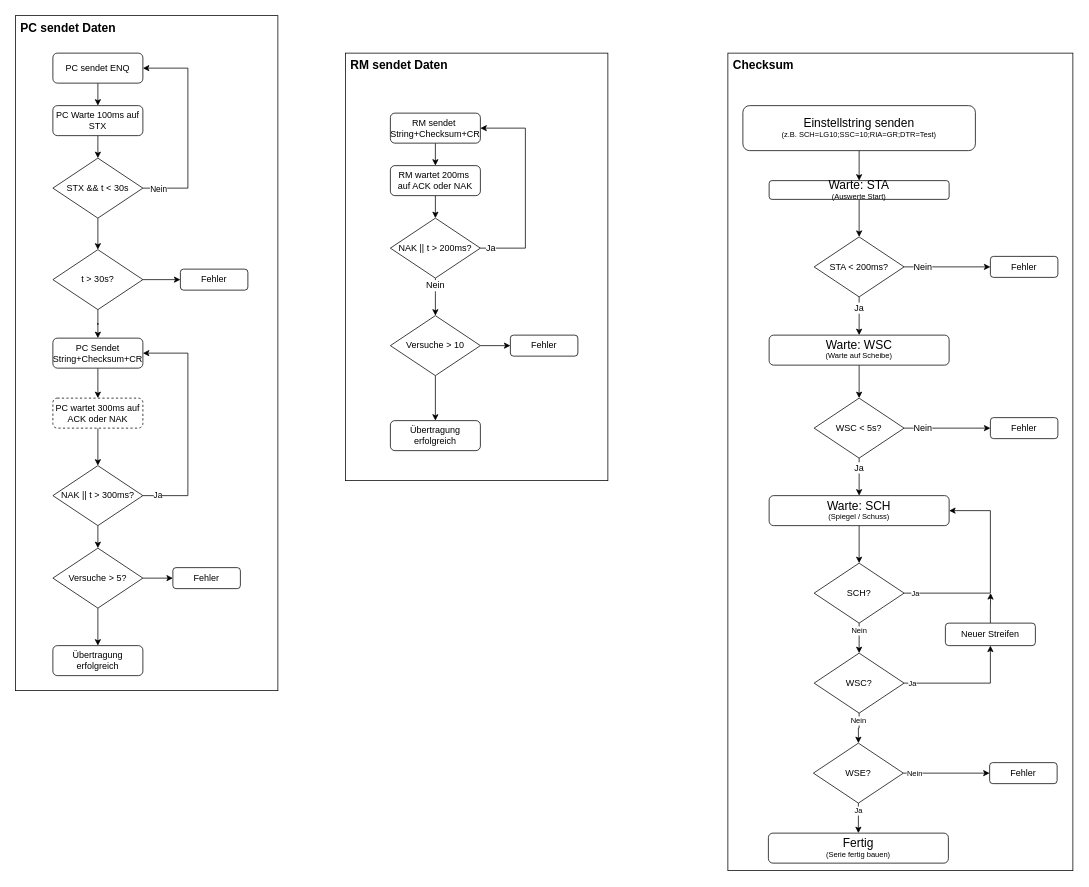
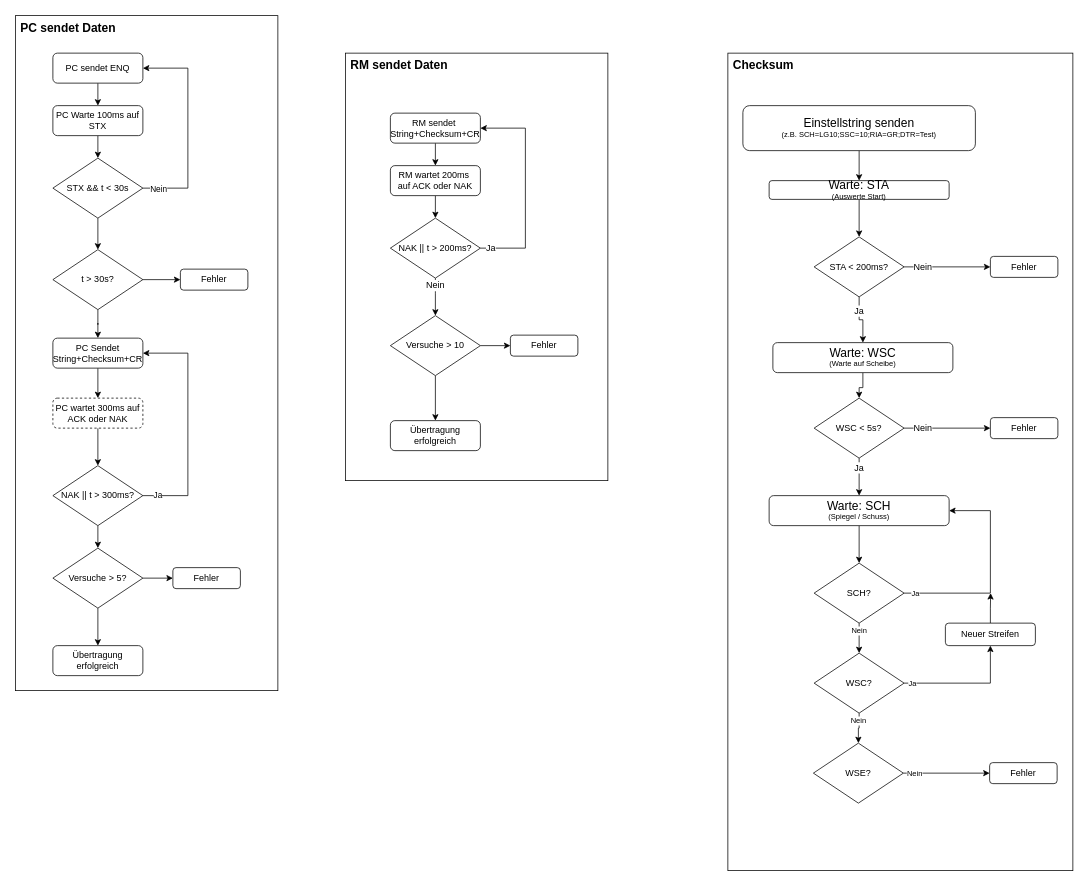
(859, 350) -> (863, 357)
(858, 815) -> none
(858, 848) -> none
